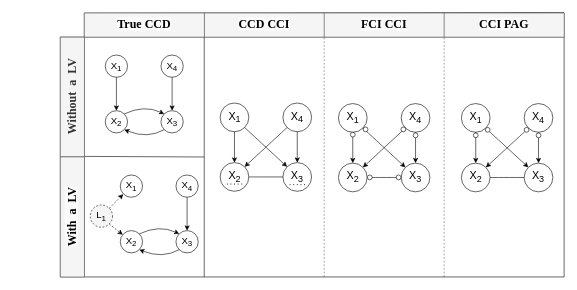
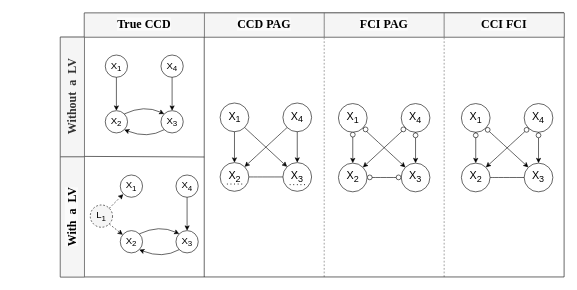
(264, 24) -> (264, 24)
(384, 24) -> (384, 24)
(504, 24) -> (504, 24)
